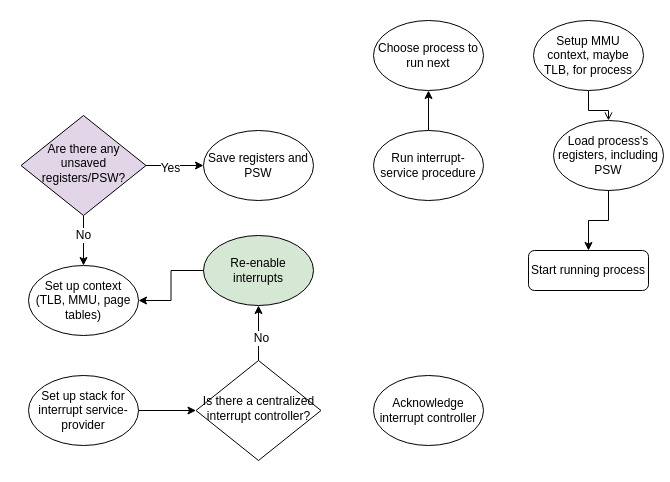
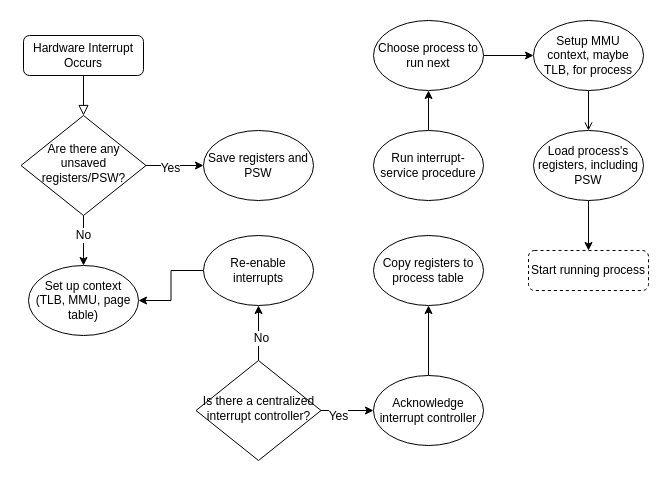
none -> (84, 56)
none -> (505, 56)
none -> (84, 90)
(609, 156) -> (589, 166)
(84, 166) -> (84, 166)
(259, 271) -> (259, 271)
none -> (429, 271)
(589, 271) -> (589, 271)
(84, 301) -> (84, 301)
none -> (429, 344)
(84, 411) -> none
(164, 411) -> none
none -> (356, 411)
